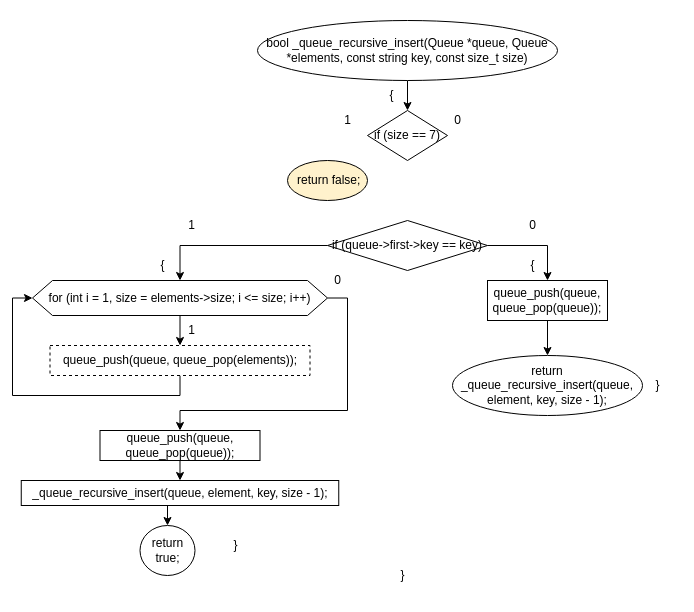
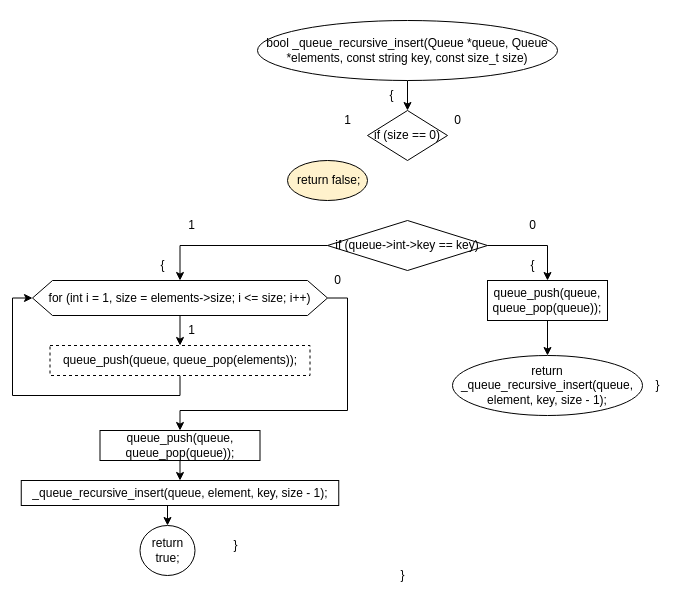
(408, 136) -> (408, 136)
(408, 246) -> (408, 246)
